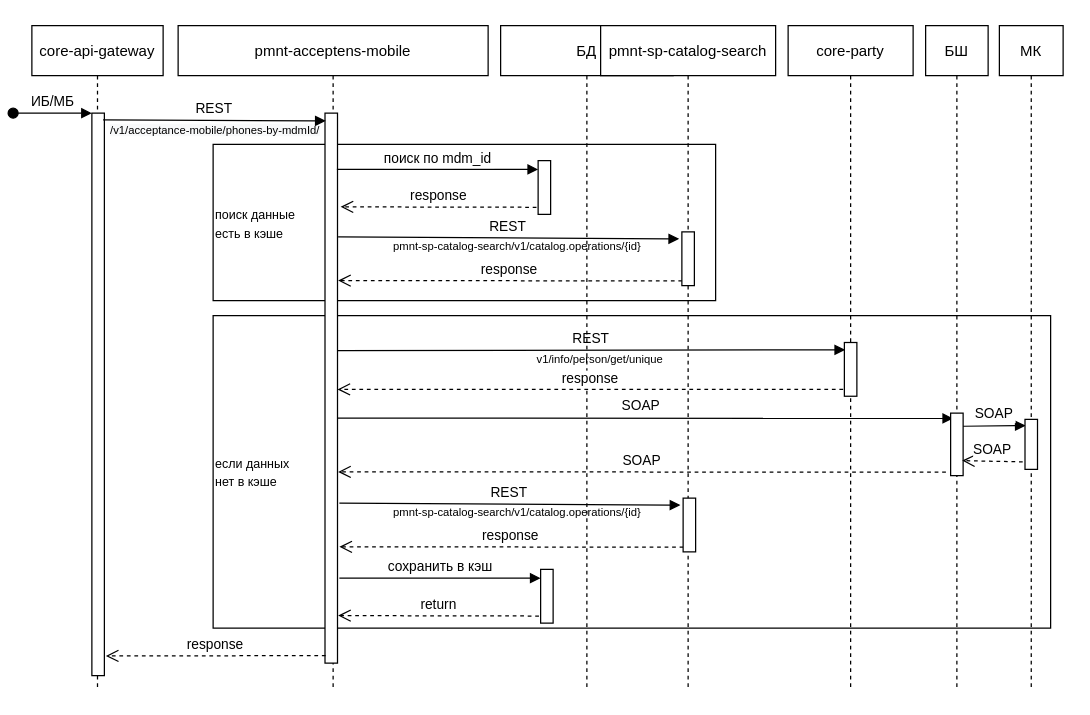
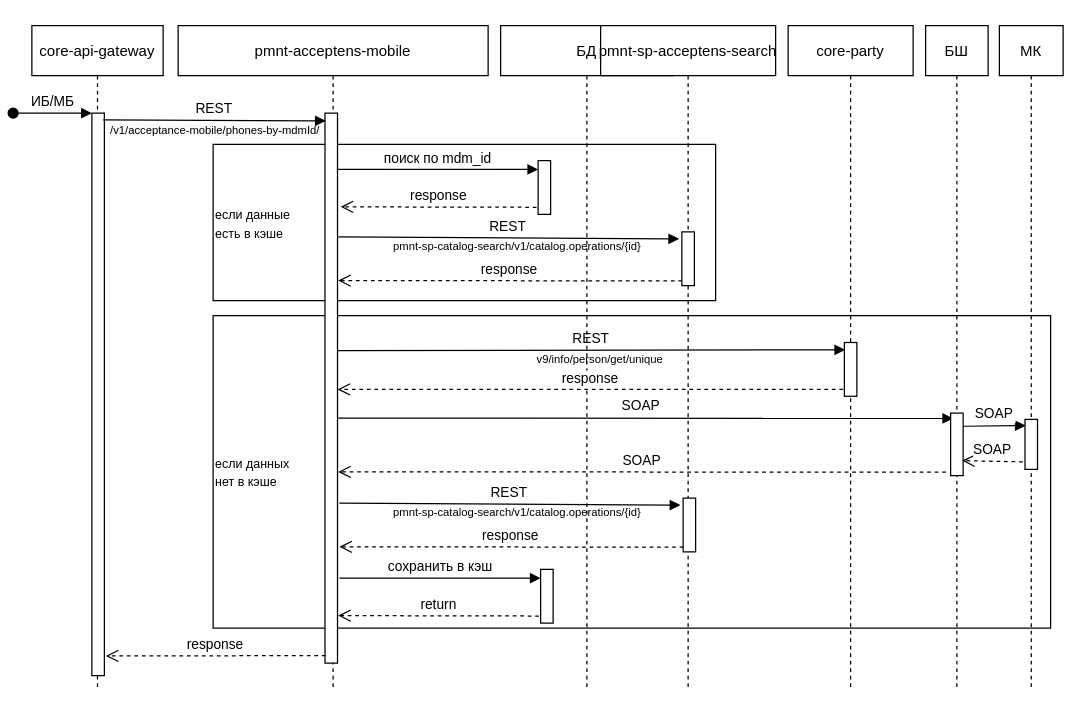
(688, 51) -> (688, 51)
(264, 223) -> (260, 223)
(599, 359) -> (599, 359)
